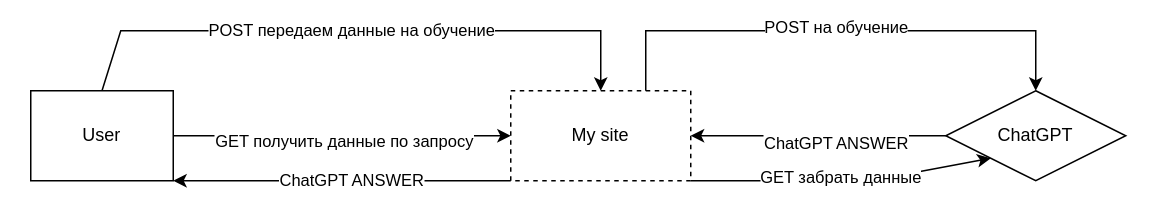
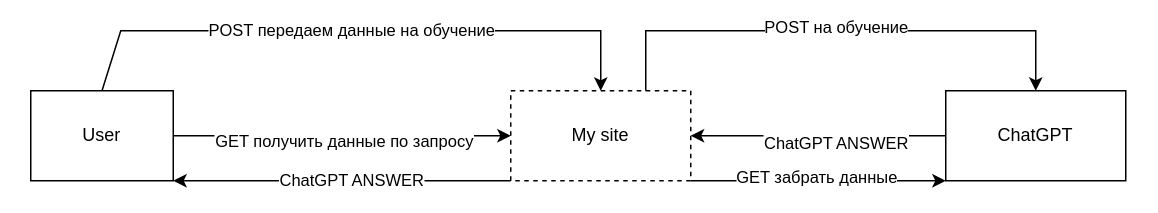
(1036, 136) -> (1036, 136)
